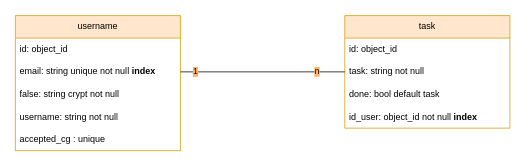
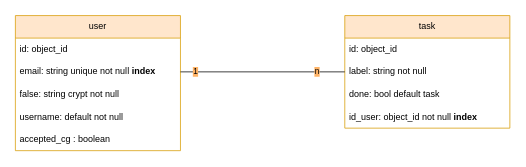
(98, 27) -> (98, 27)
(394, 72) -> (394, 72)
(75, 117) -> (77, 117)
(66, 139) -> (68, 139)
